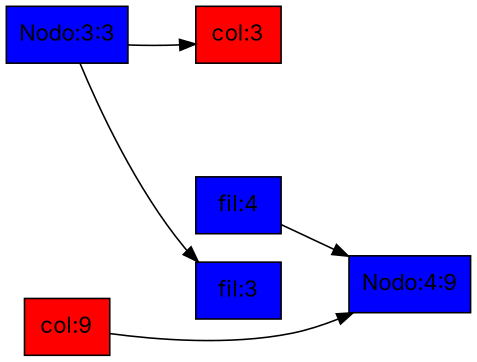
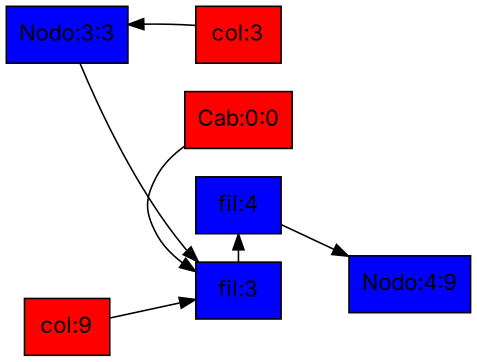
(154, 45) -> (170, 24)
none -> (238, 120)
none -> (238, 256)
(225, 340) -> (145, 310)
